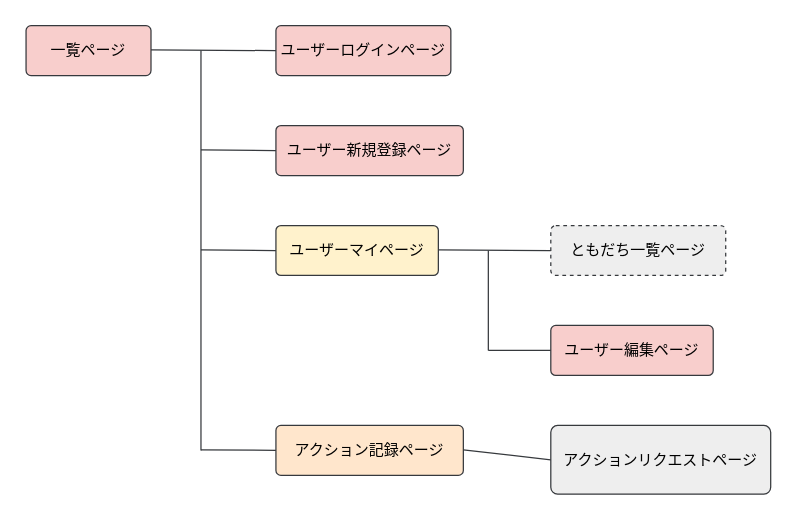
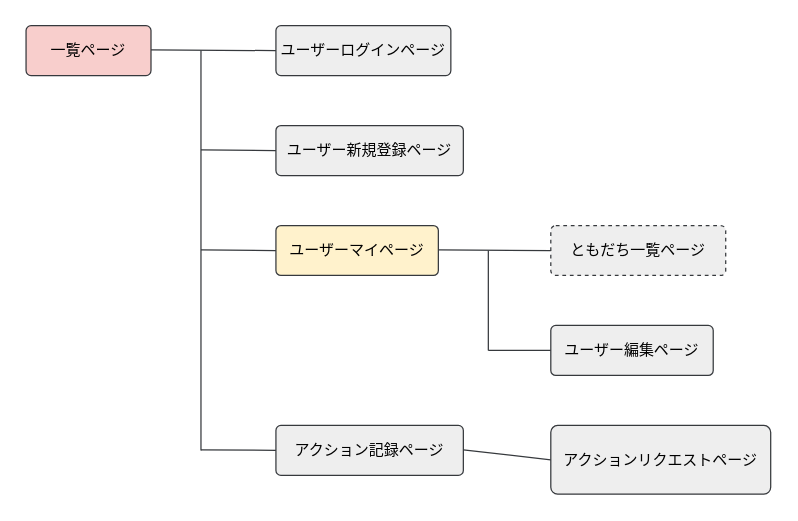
(363, 51) -> (363, 51)
(369, 151) -> (369, 151)
(632, 351) -> (632, 351)
(369, 451) -> (369, 451)
